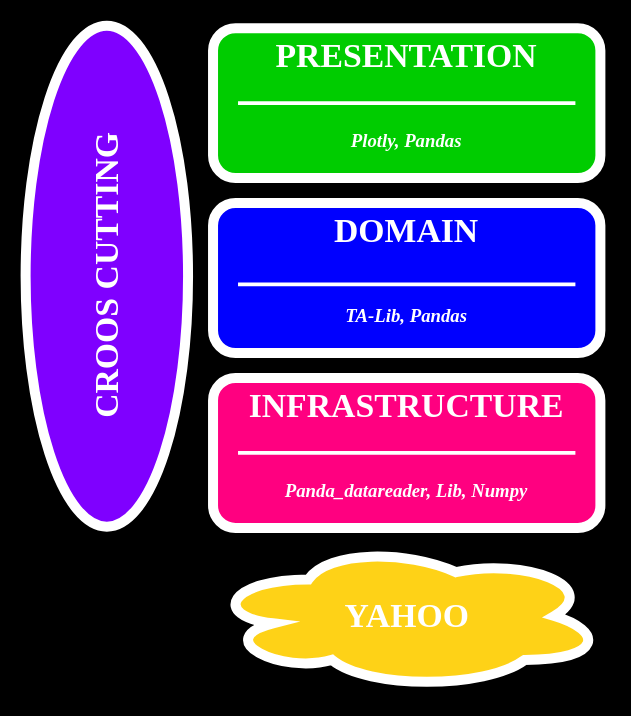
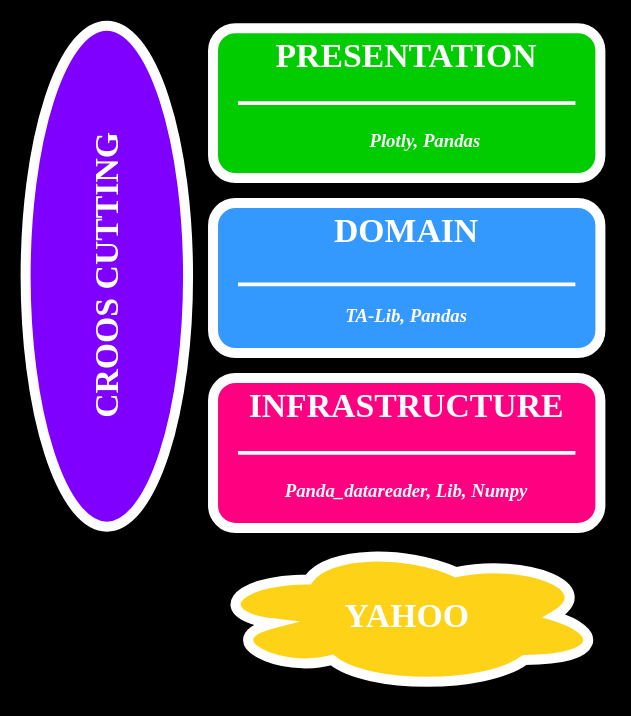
(407, 141) -> (426, 141)
(407, 232) -> (407, 232)
